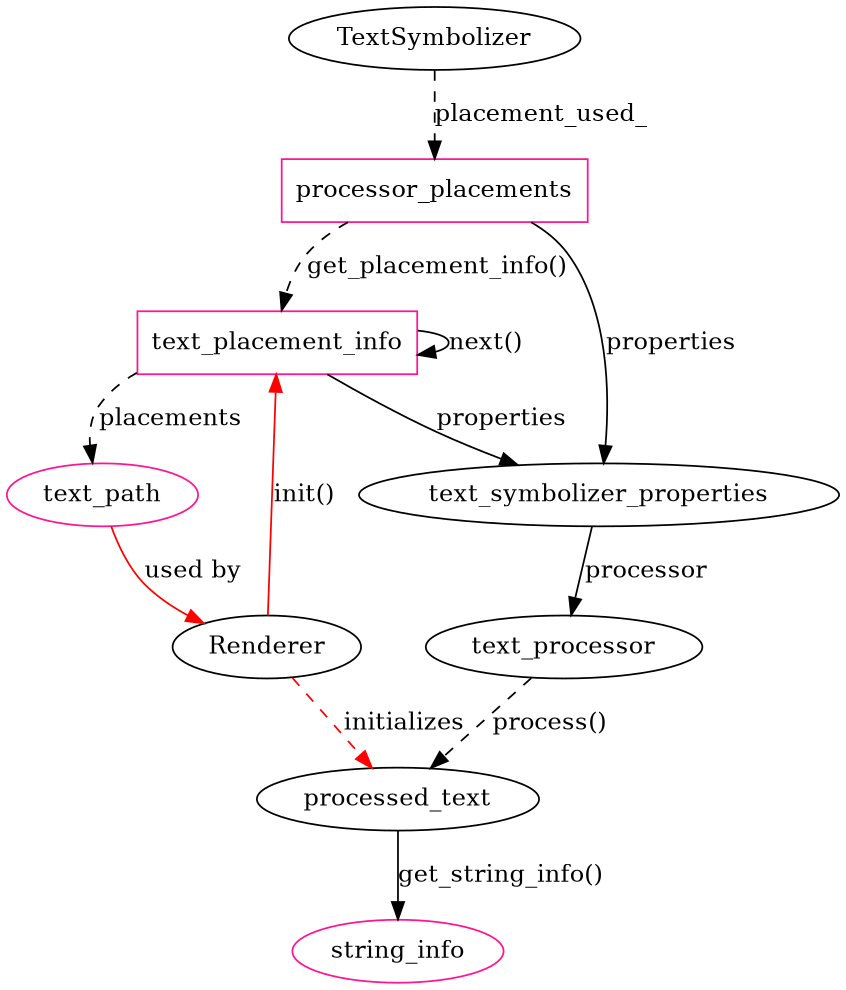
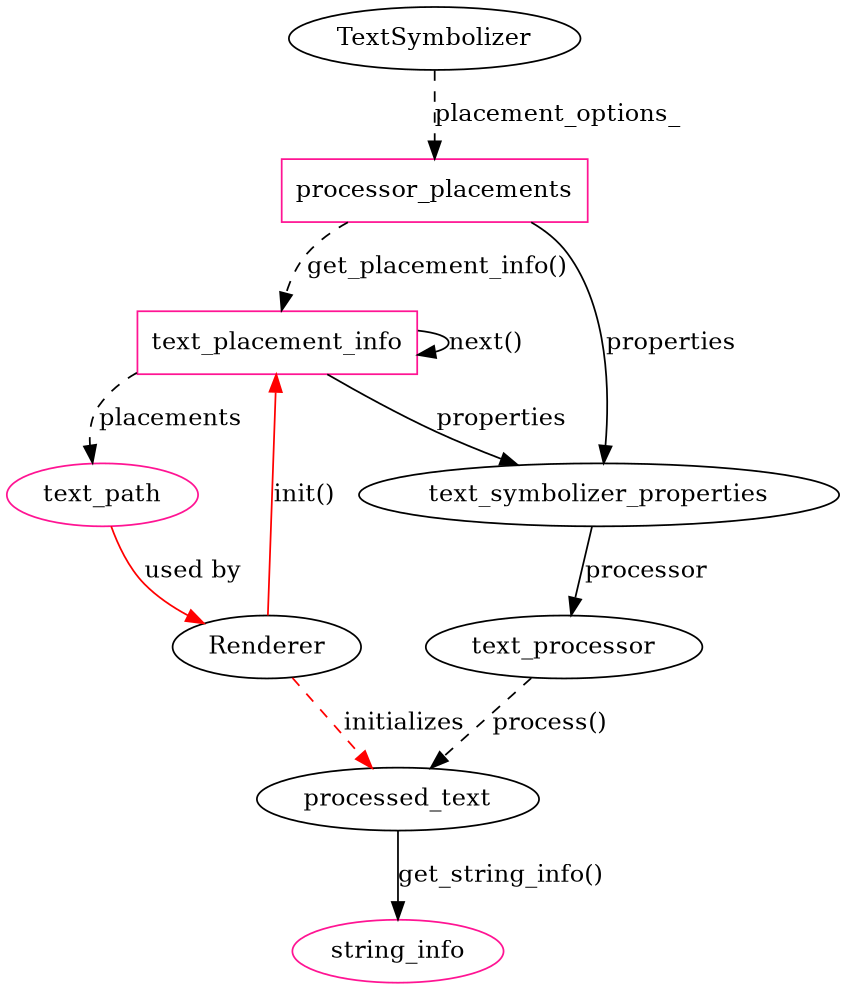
(541, 115) -> (558, 115)
